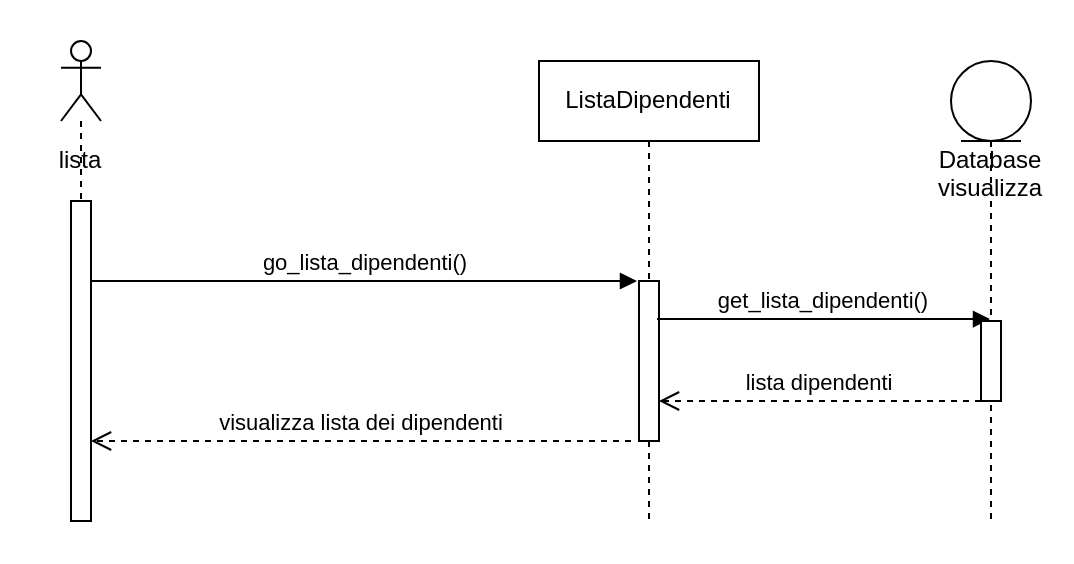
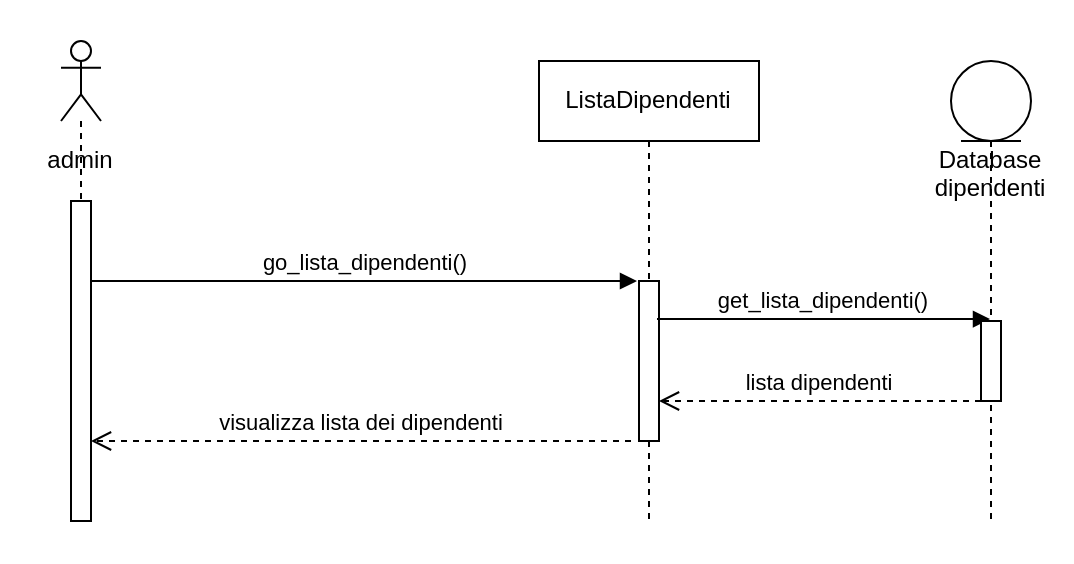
(81, 161) -> (81, 161)
(991, 205) -> (991, 205)
